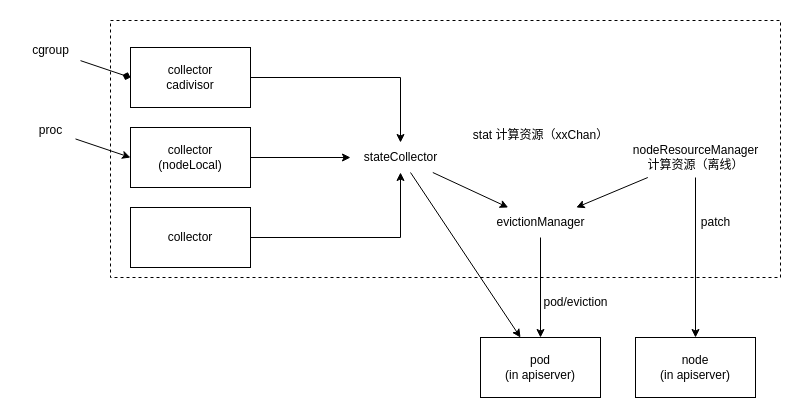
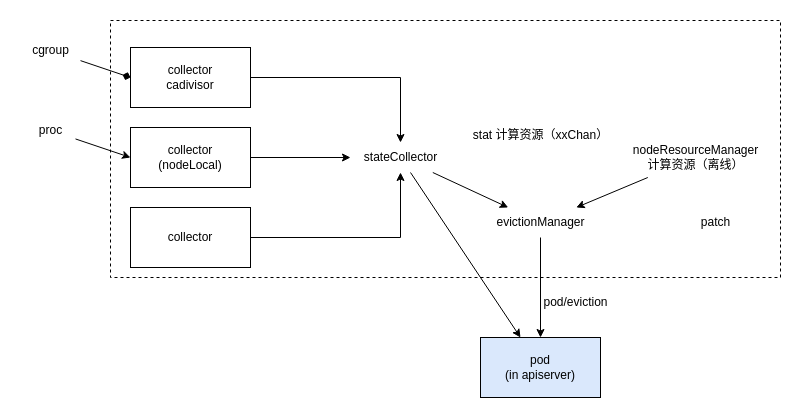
(696, 254) -> none
(541, 368) -> (541, 368)
(696, 368) -> none
